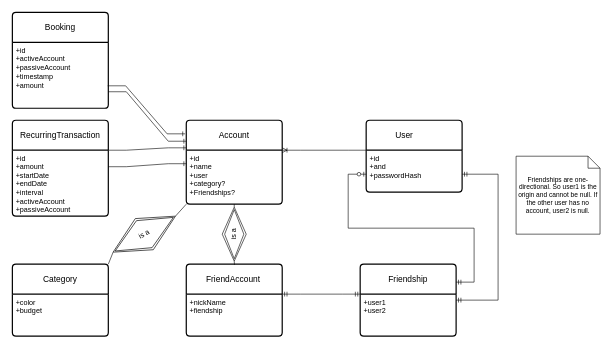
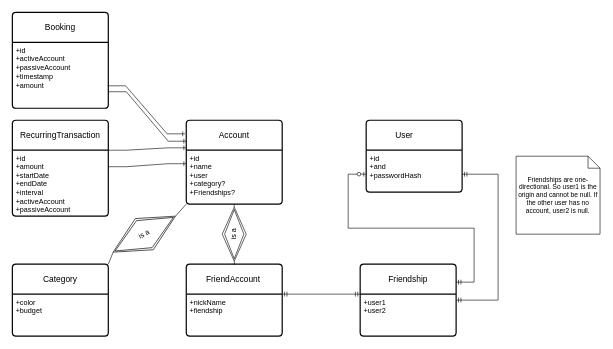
(287, 150) -> none
